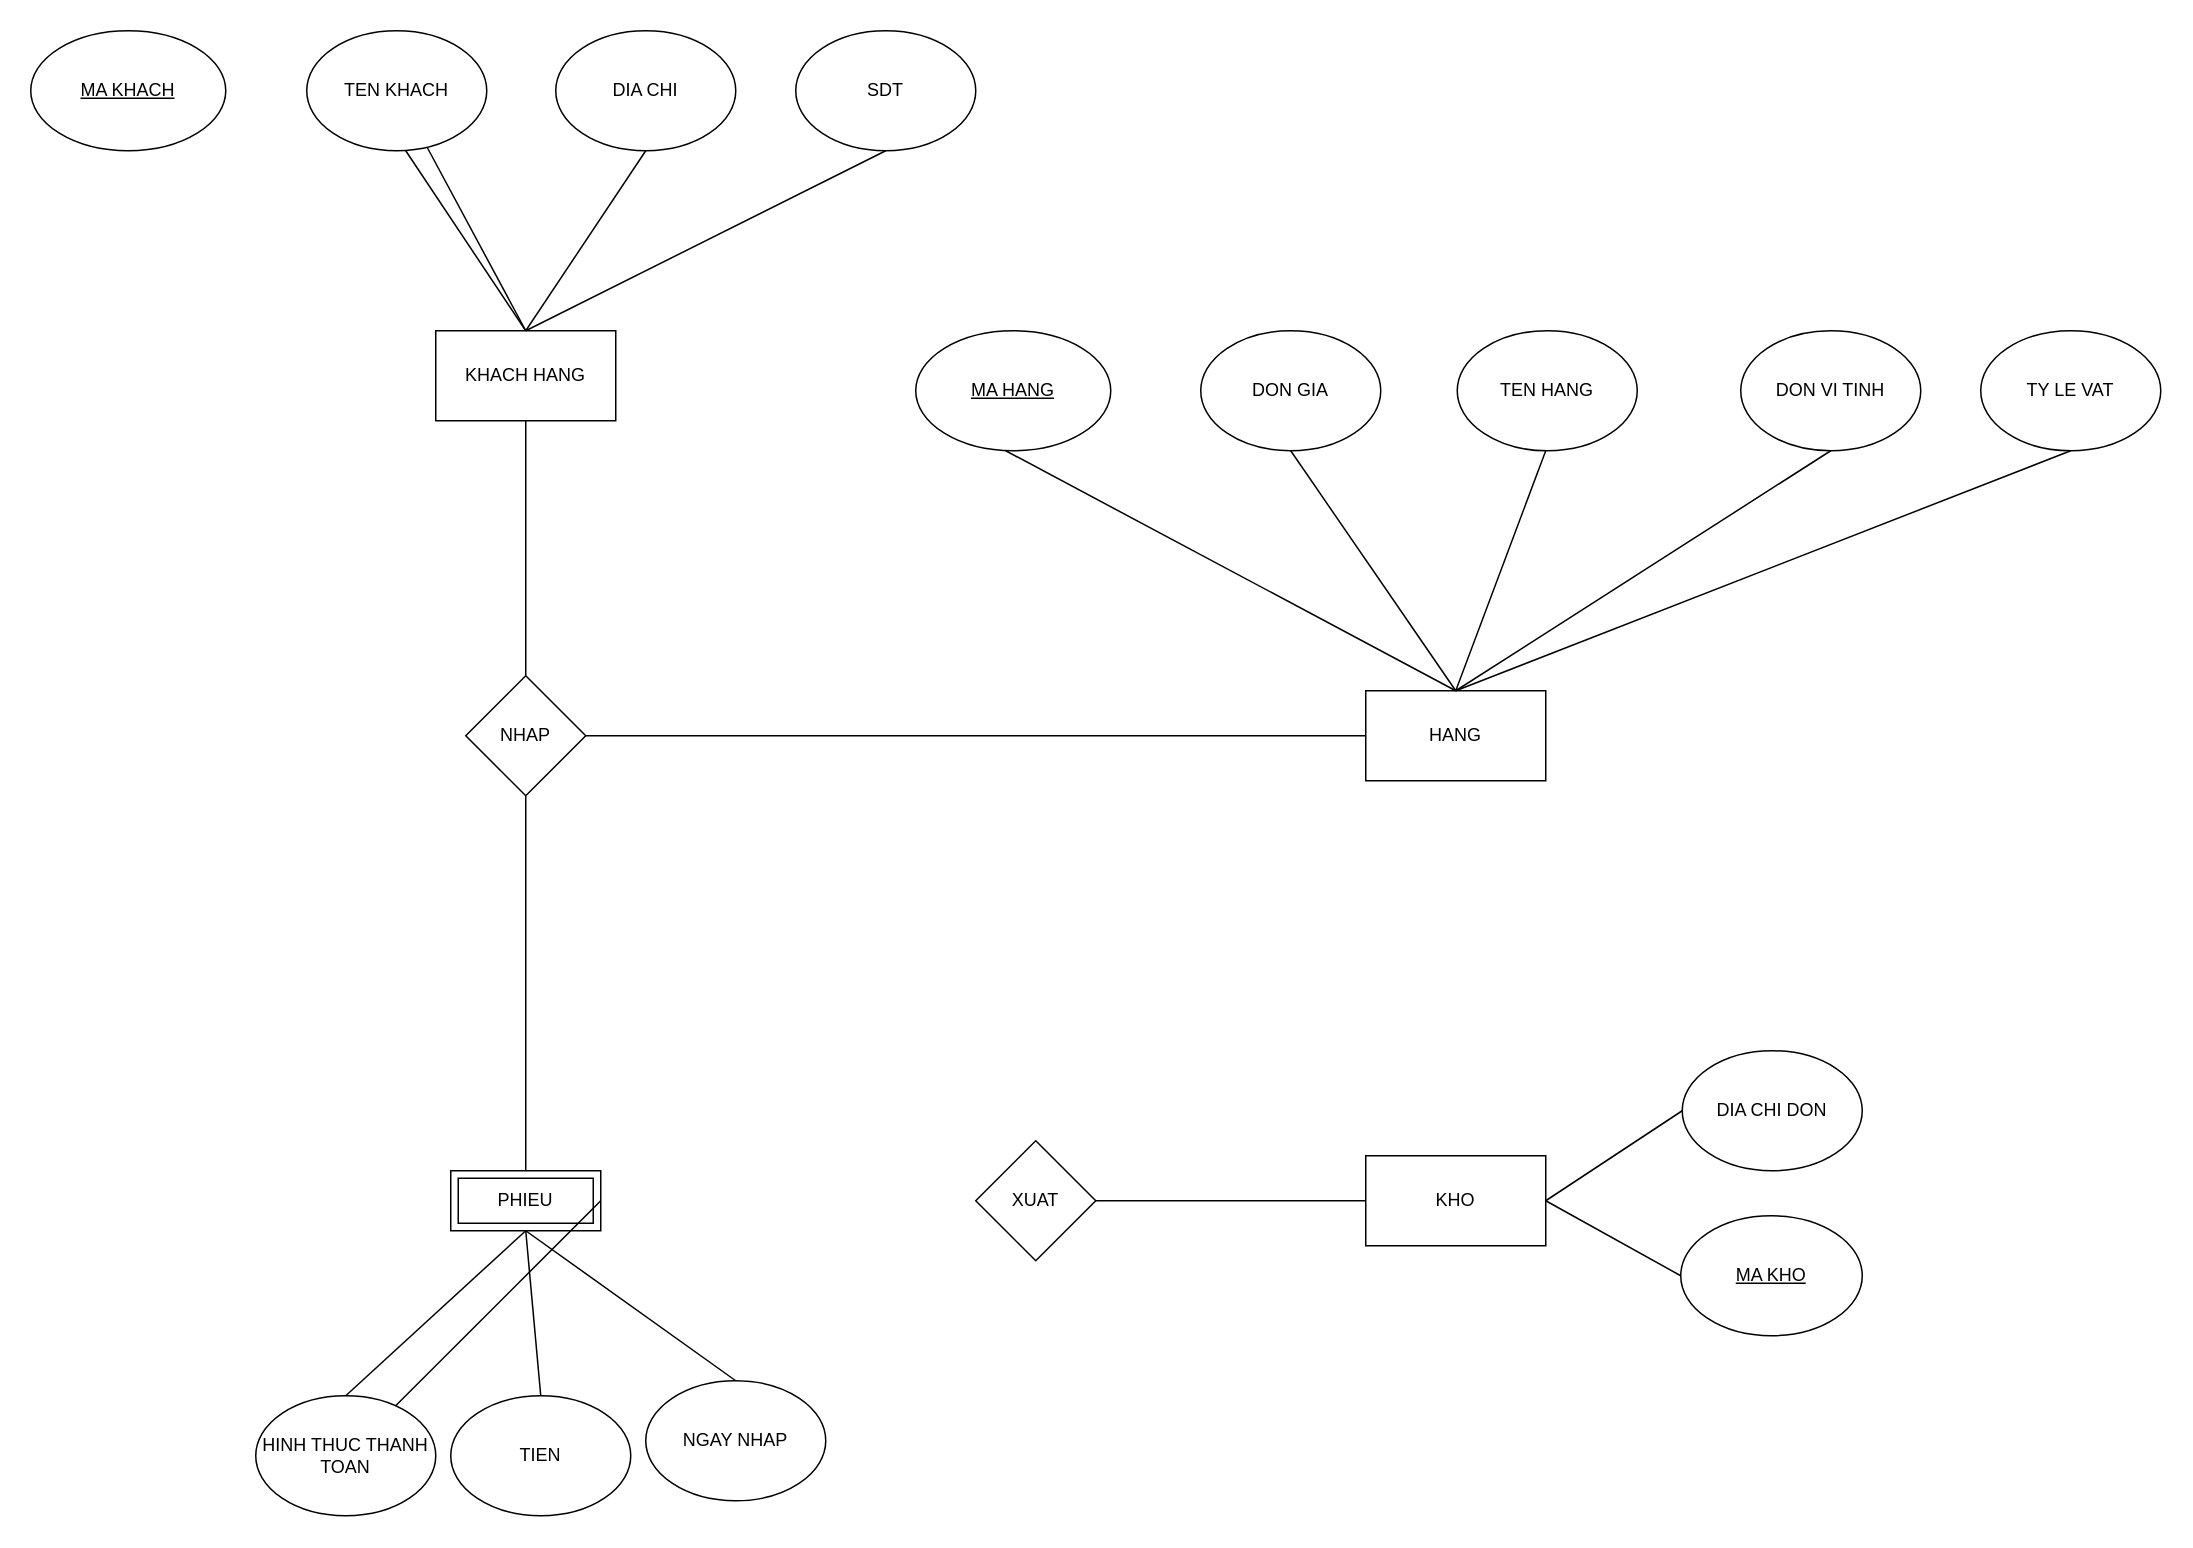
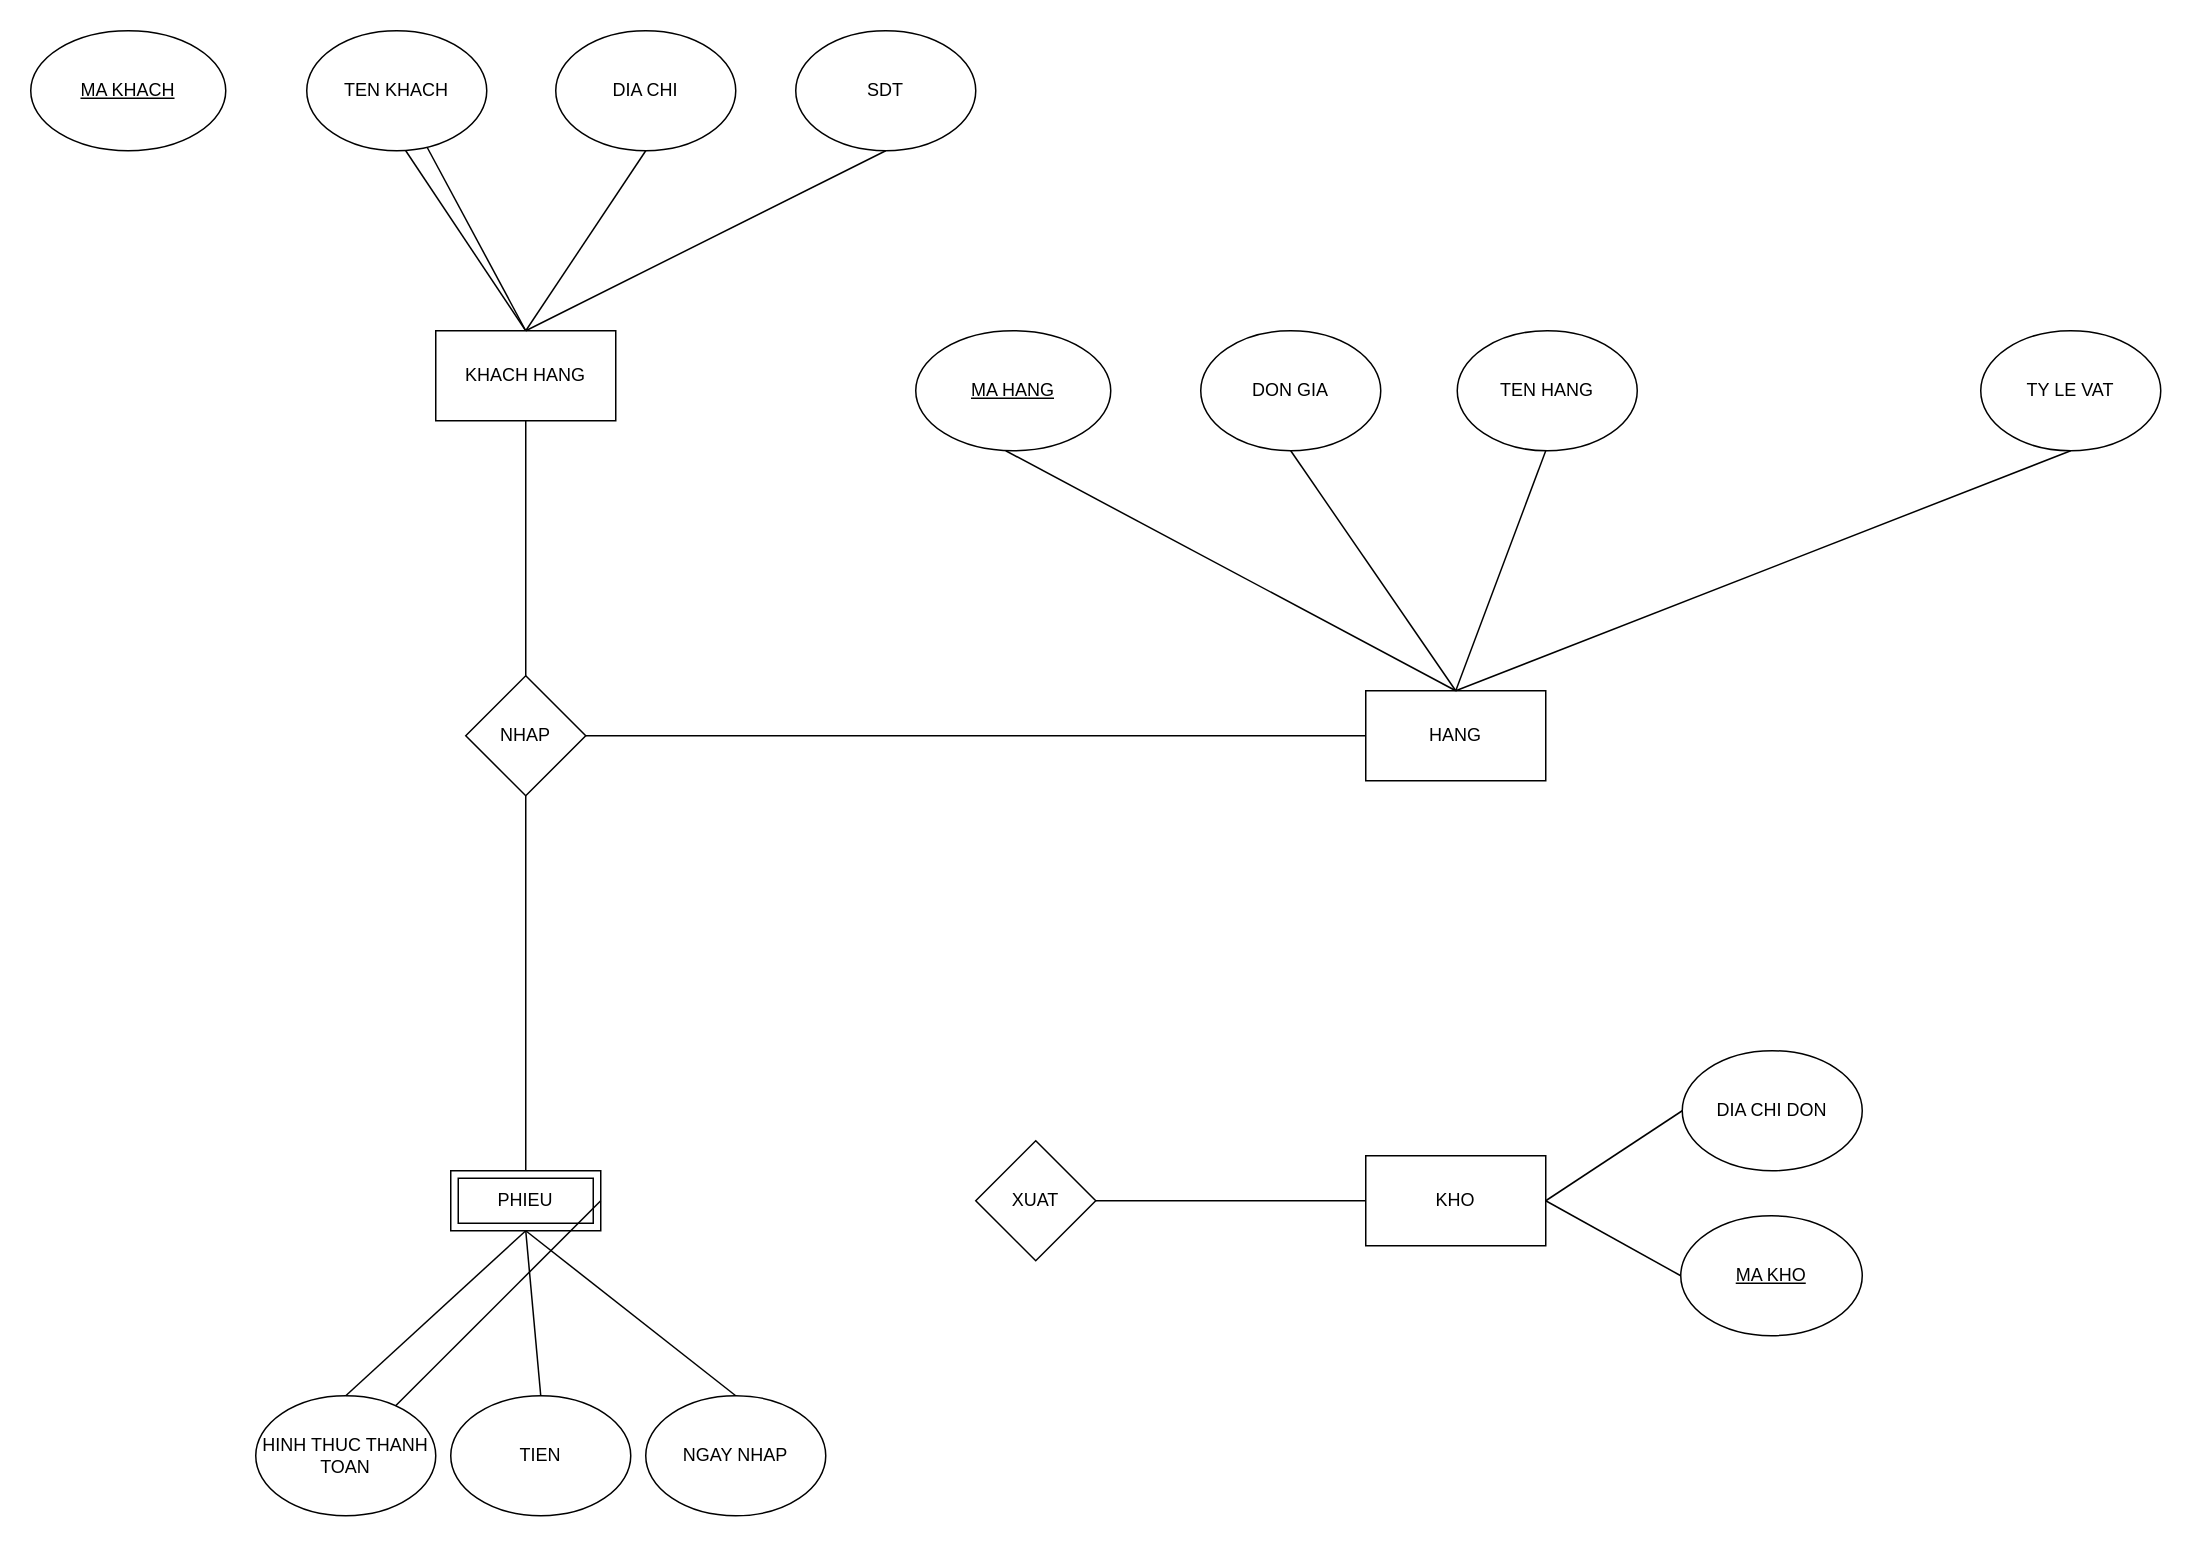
(1831, 391) -> none
(1648, 568) -> none
(736, 1441) -> (736, 1456)
